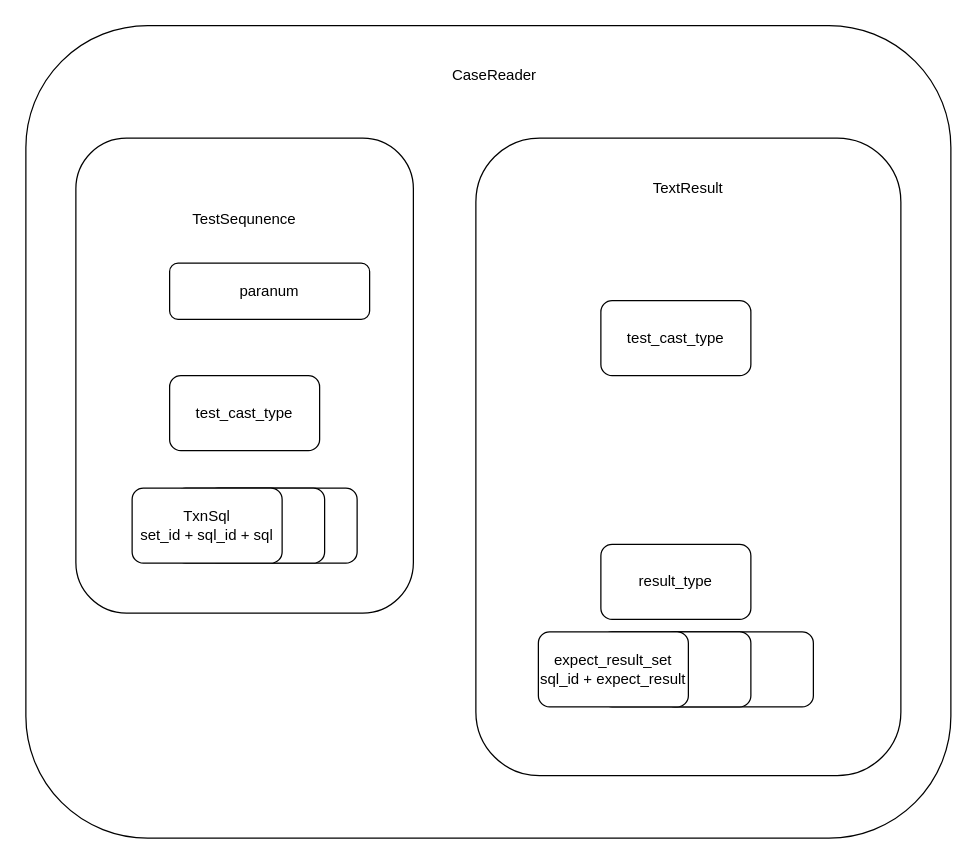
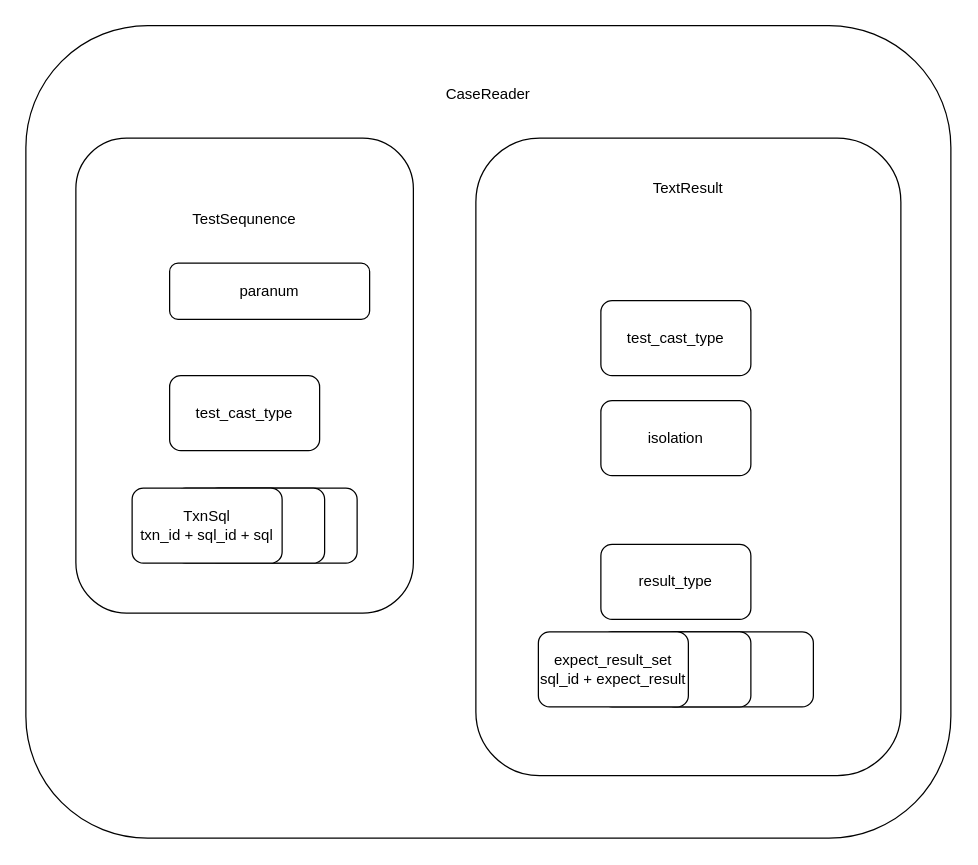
(494, 76) -> (488, 94)
none -> (676, 438)
(207, 526) -> (207, 526)
